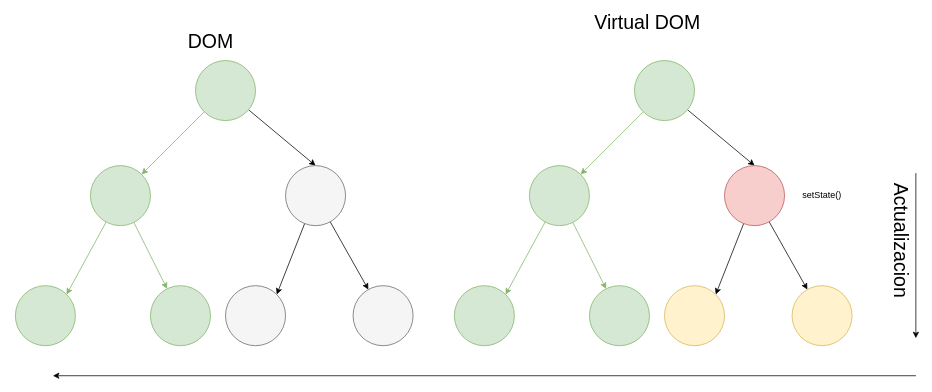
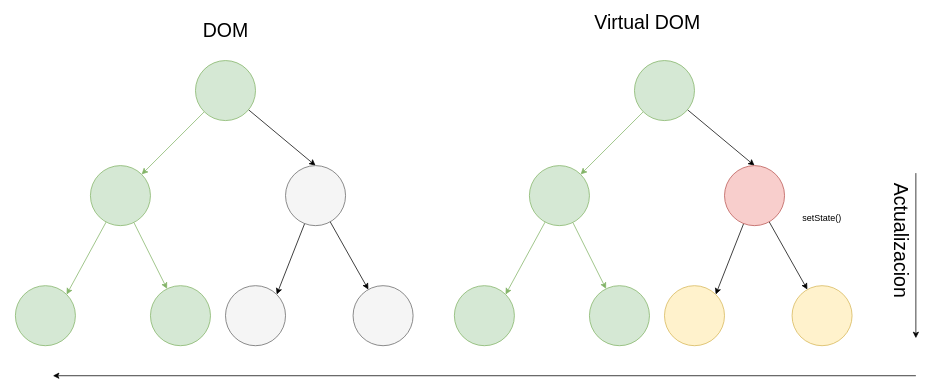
(210, 42) -> (225, 30)
(822, 195) -> (822, 218)
